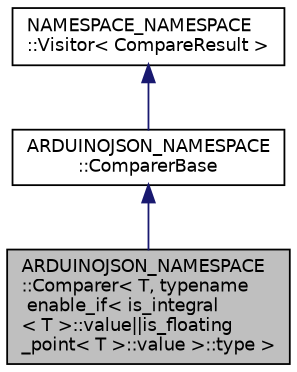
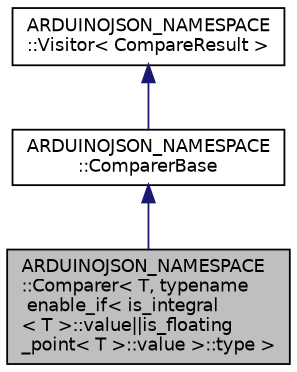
(148, 37) -> (148, 37)
